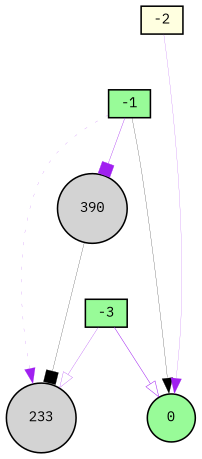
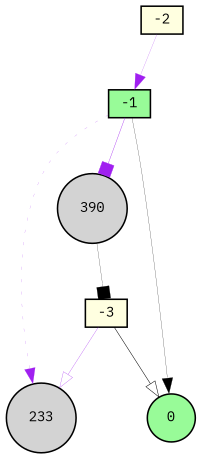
(180, 206) -> (149, 55)
(69, 305) -> (100, 263)
(106, 313) -> (106, 313)
(132, 355) -> (132, 355)
